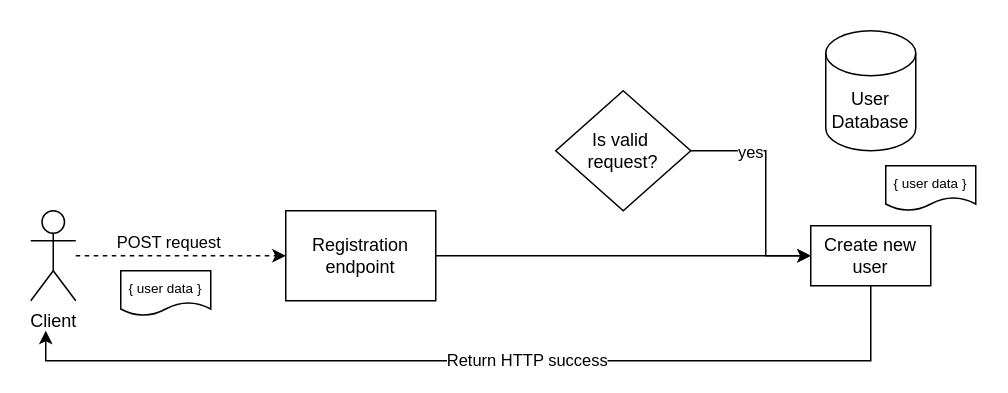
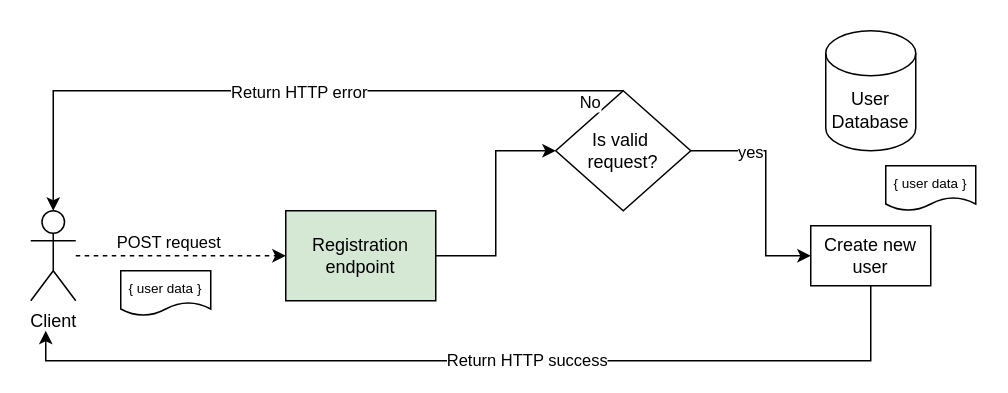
none -> (285, 91)
(361, 256) -> (361, 256)
(628, 256) -> (496, 180)
